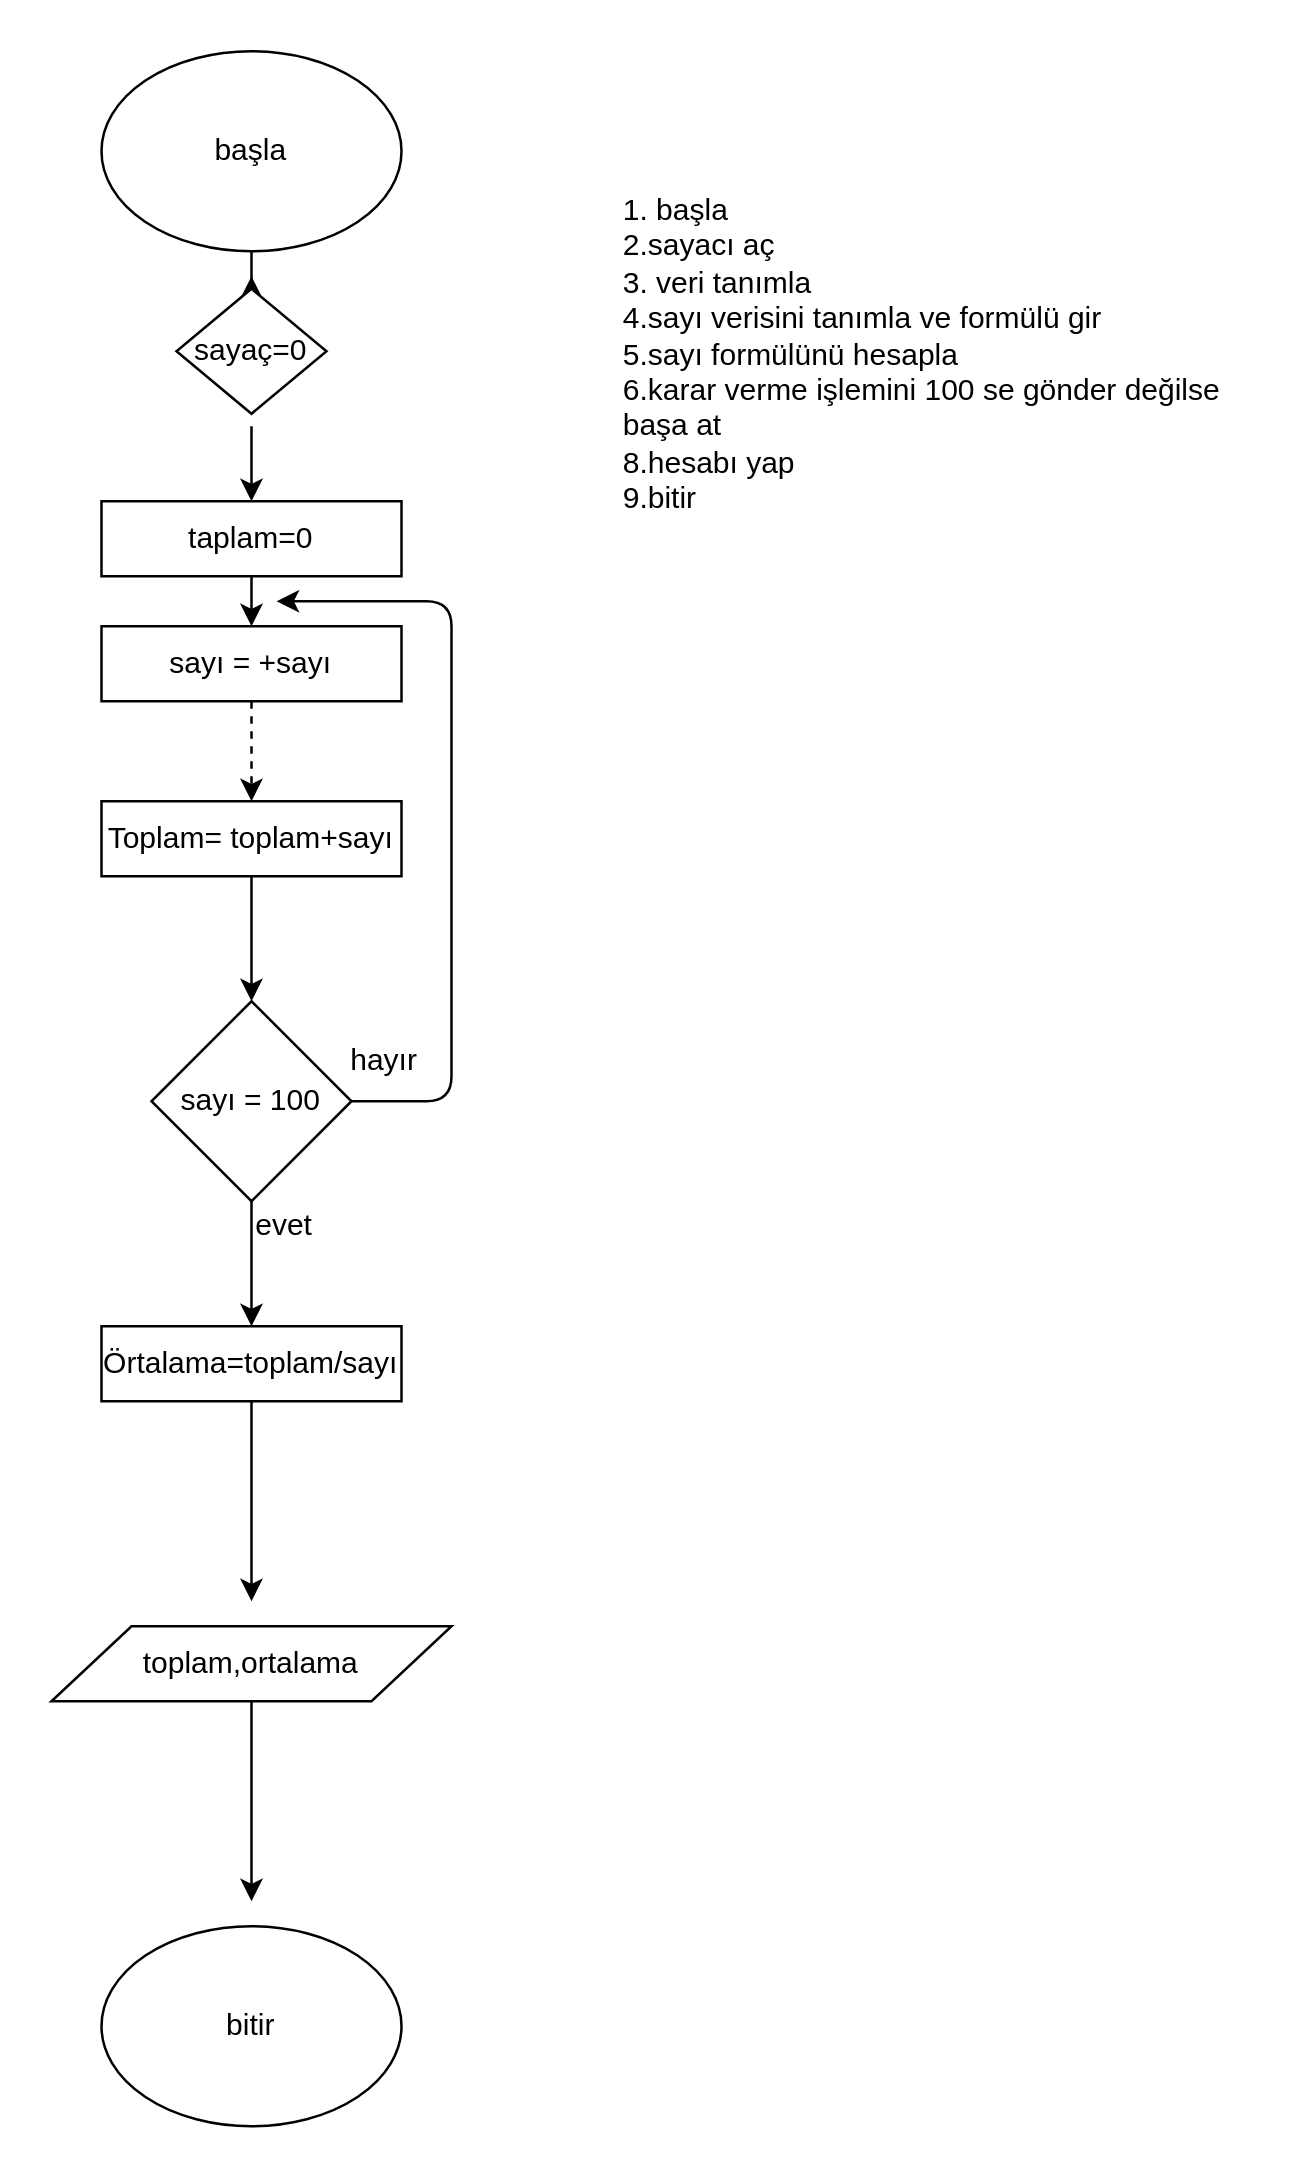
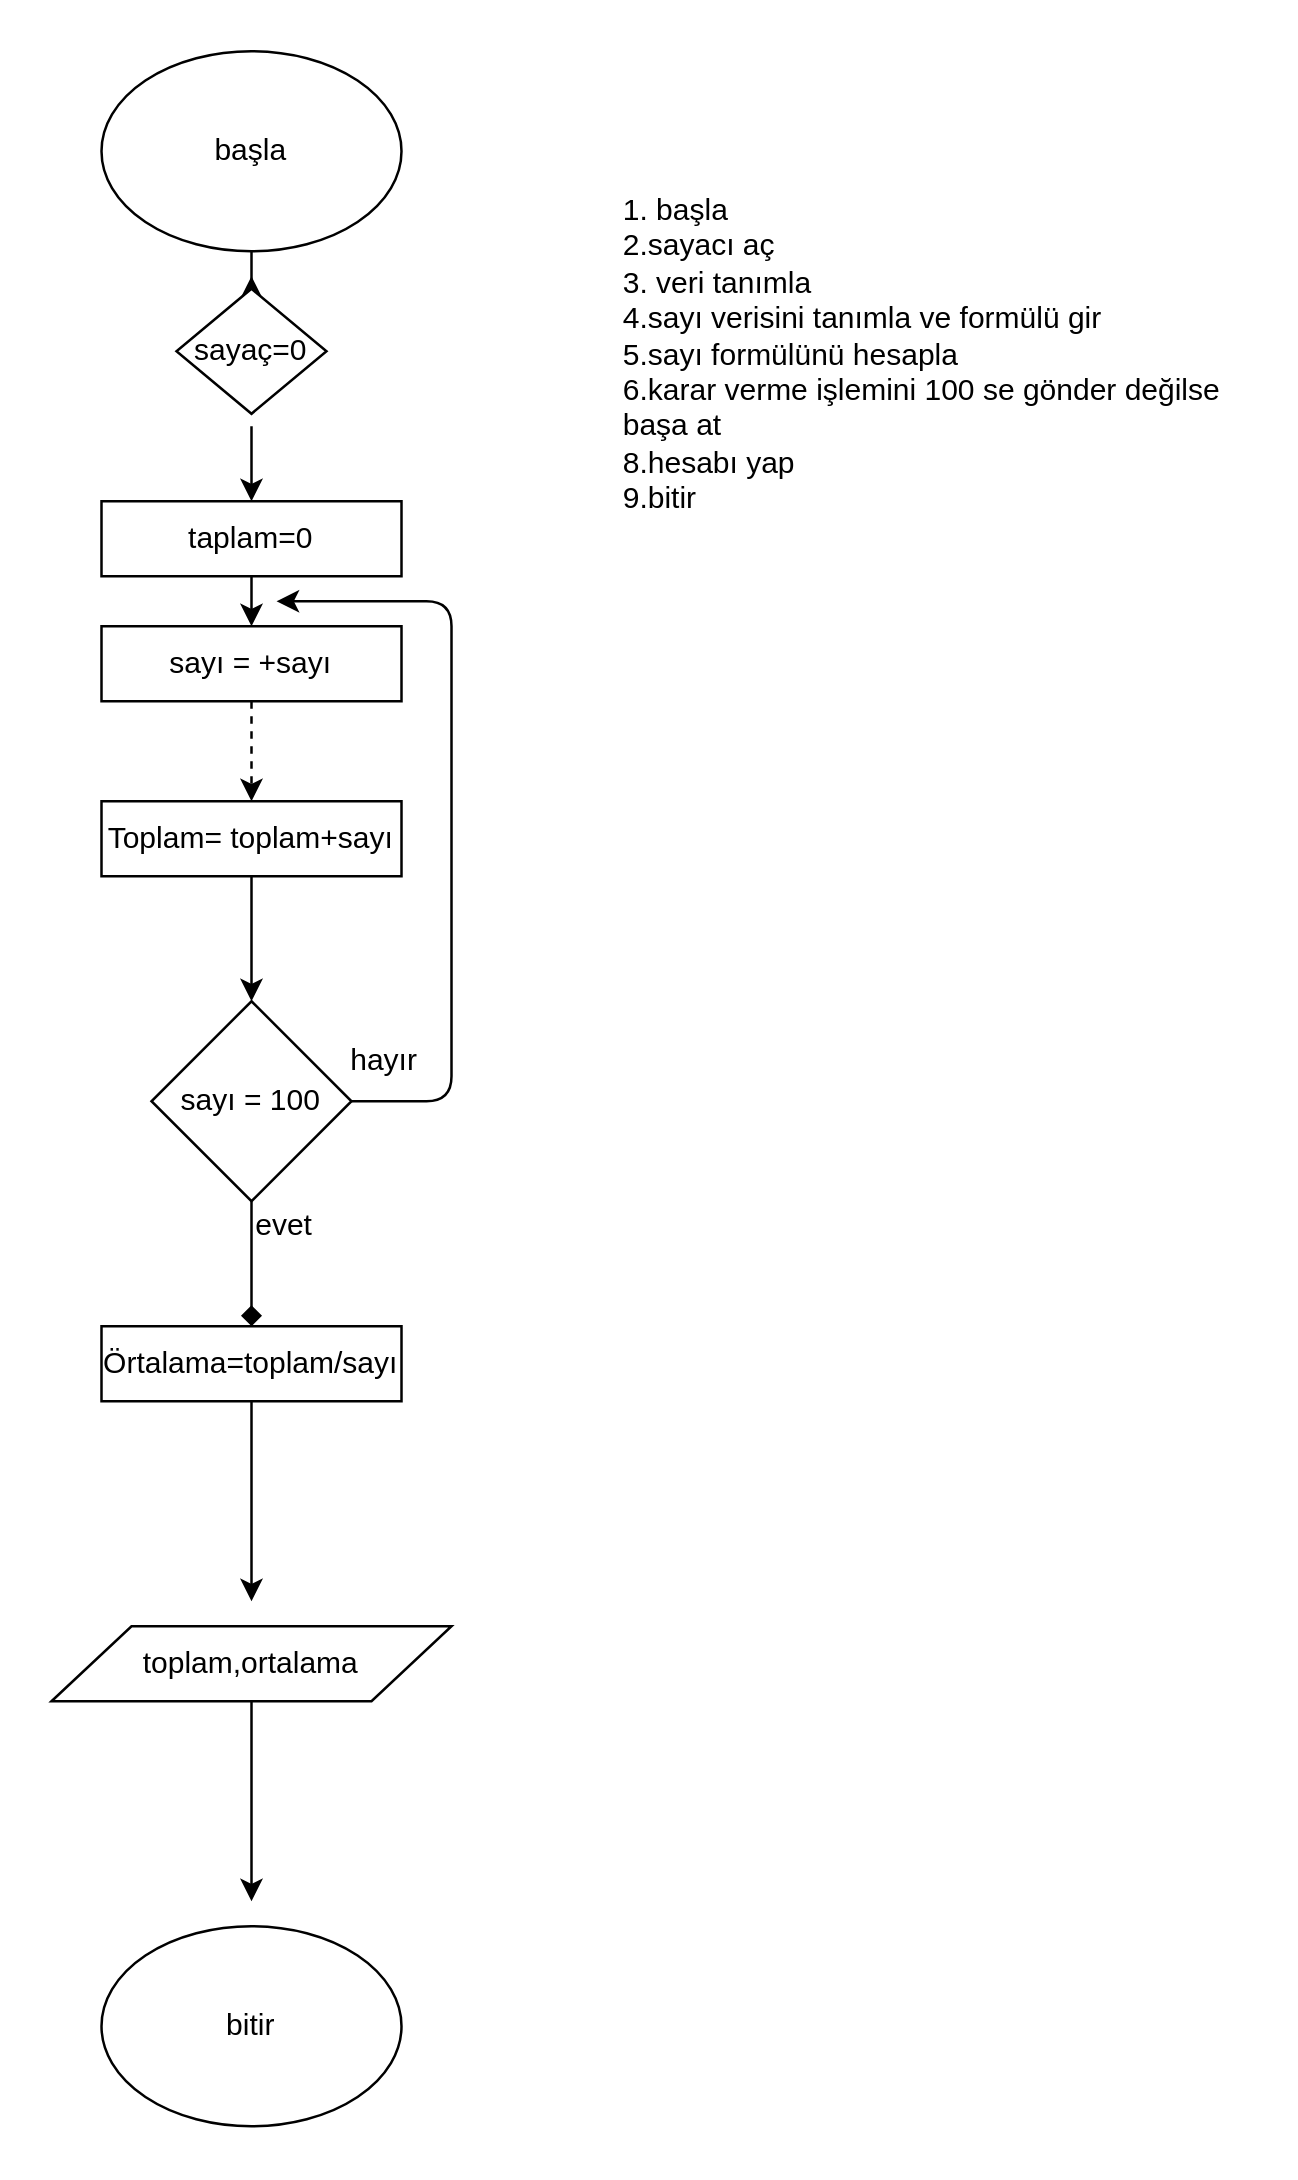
(251, 1307) -> (251, 1306)
